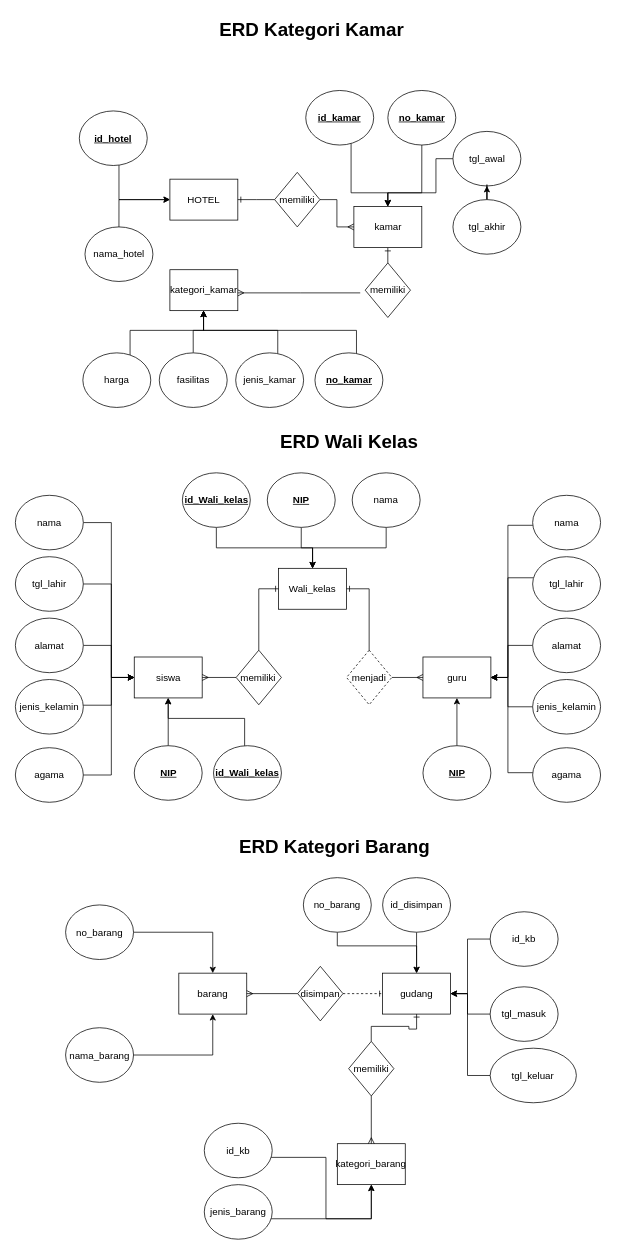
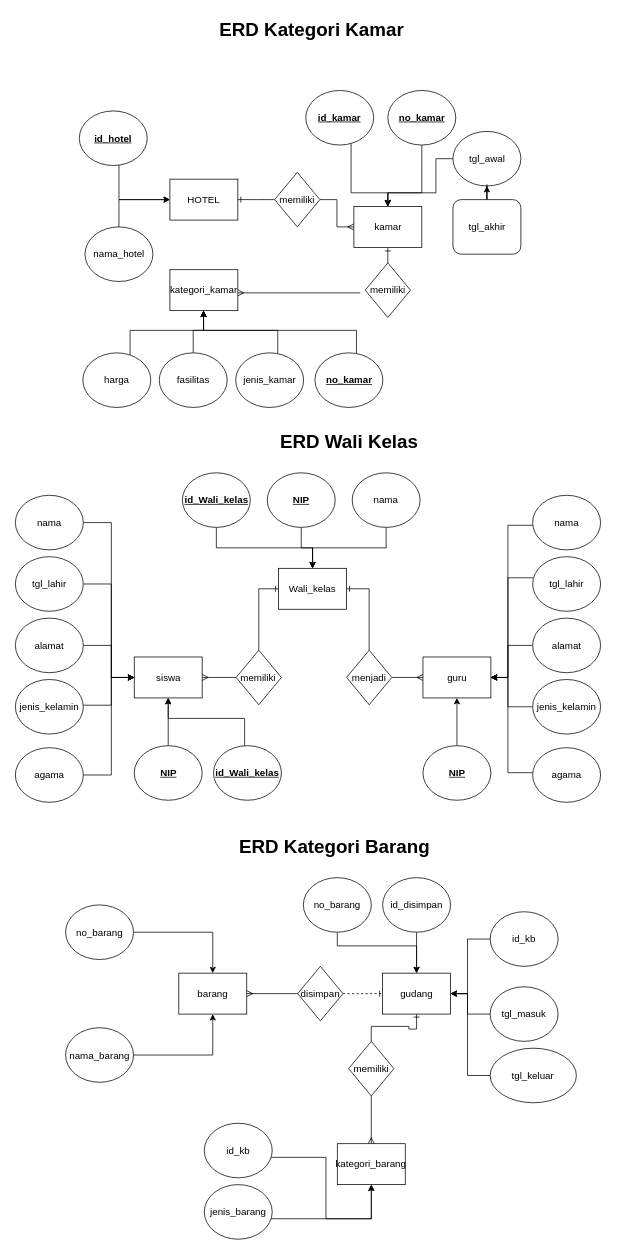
(487, 227) -> (487, 227)
(369, 678) -> (369, 678)
